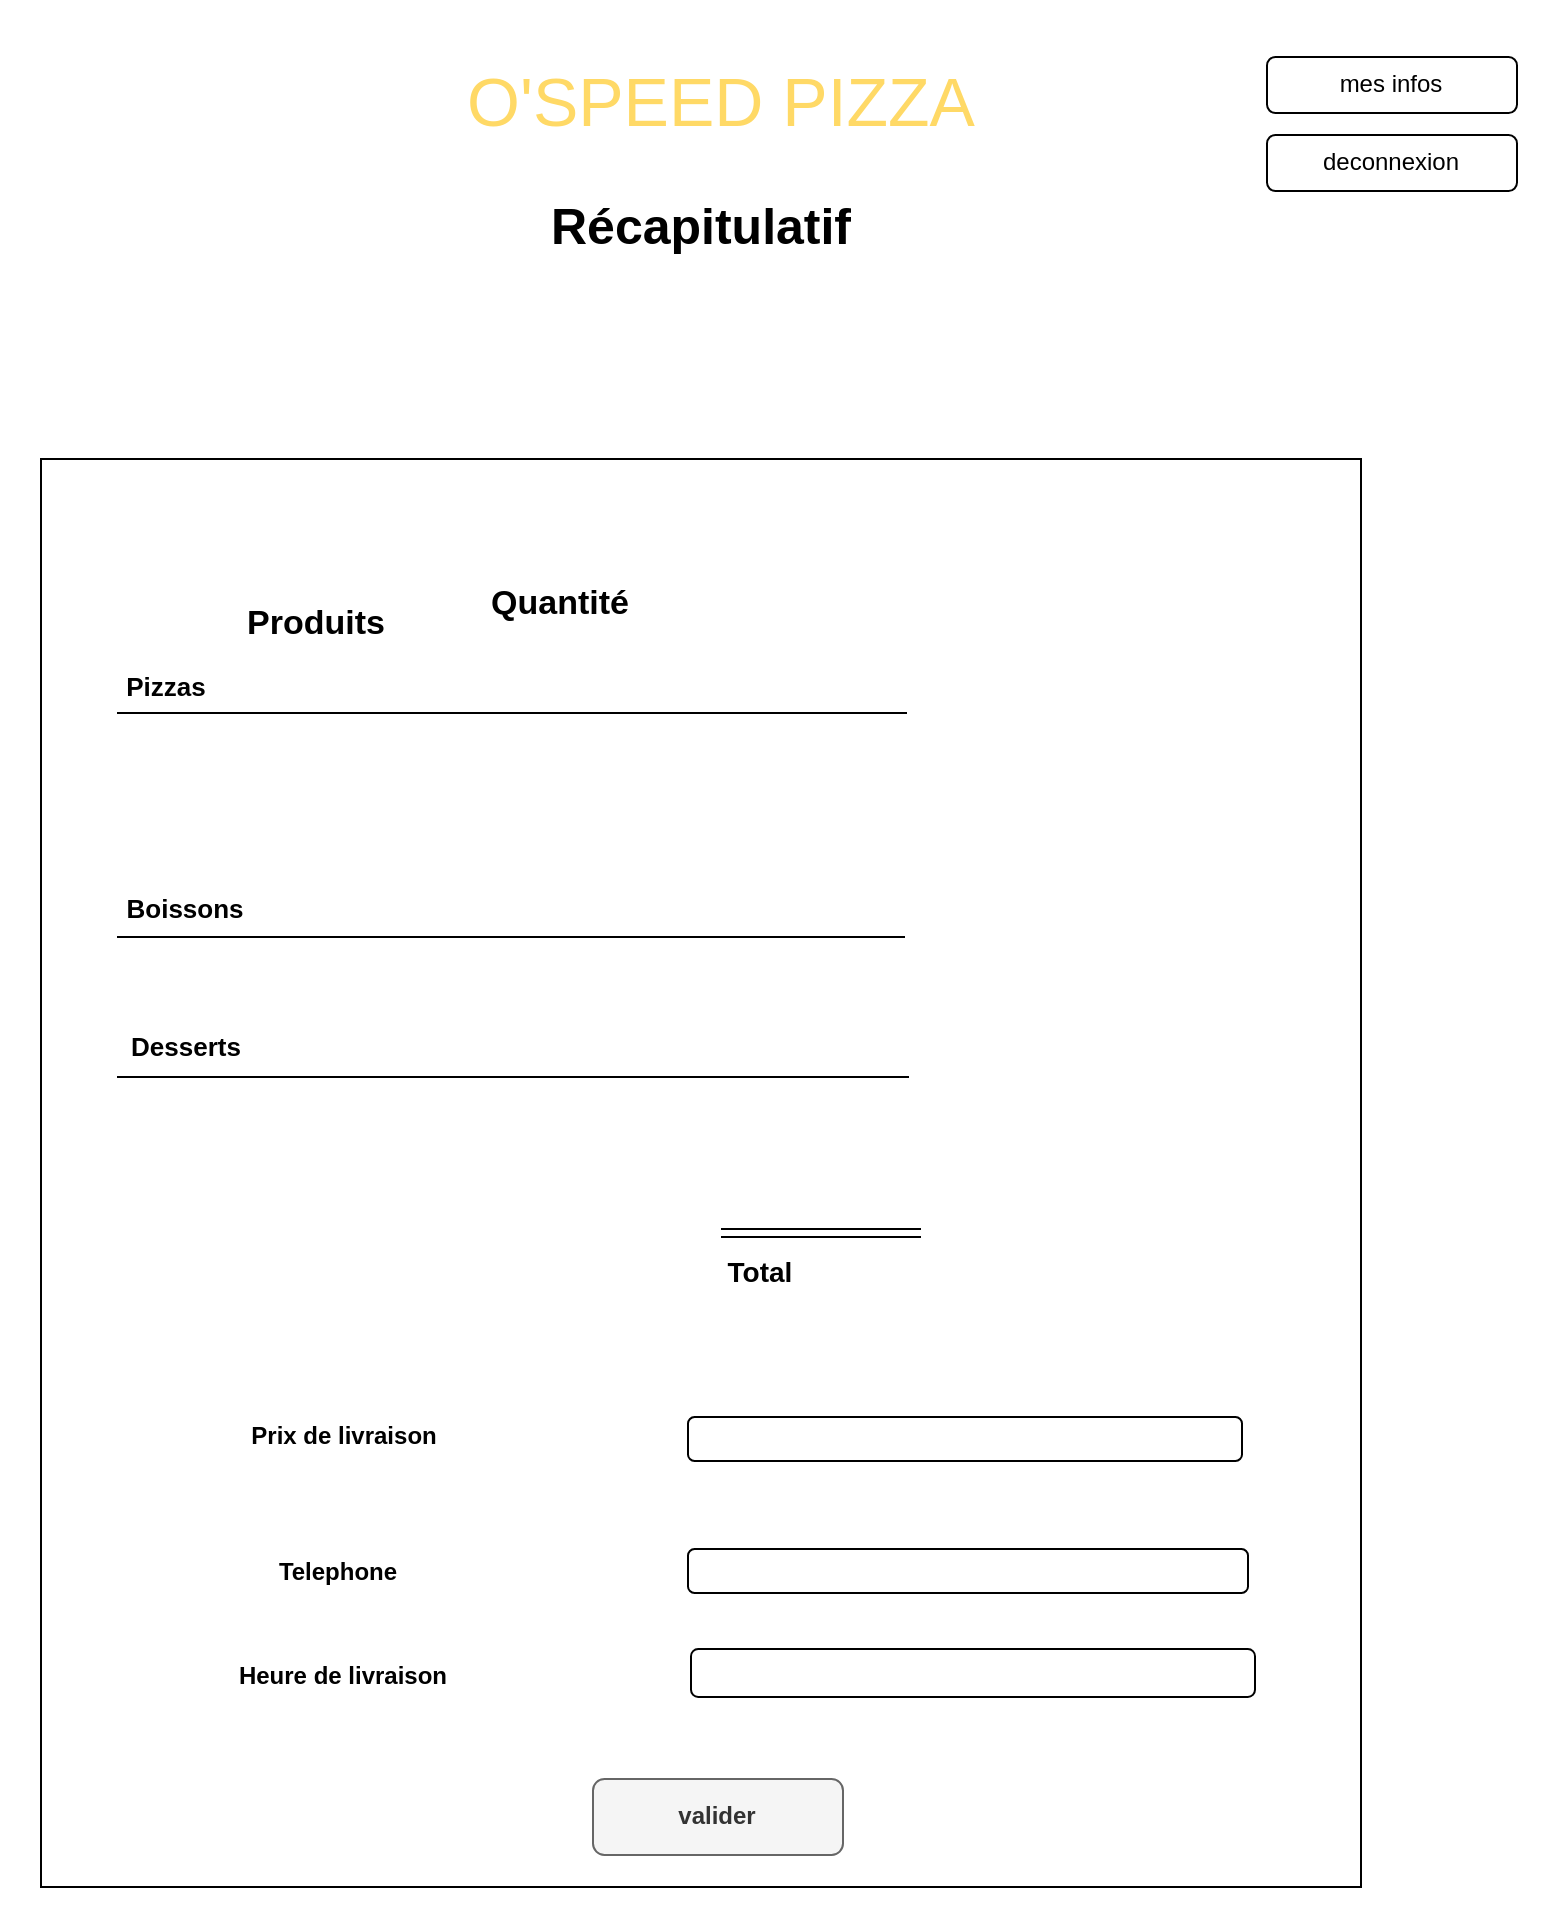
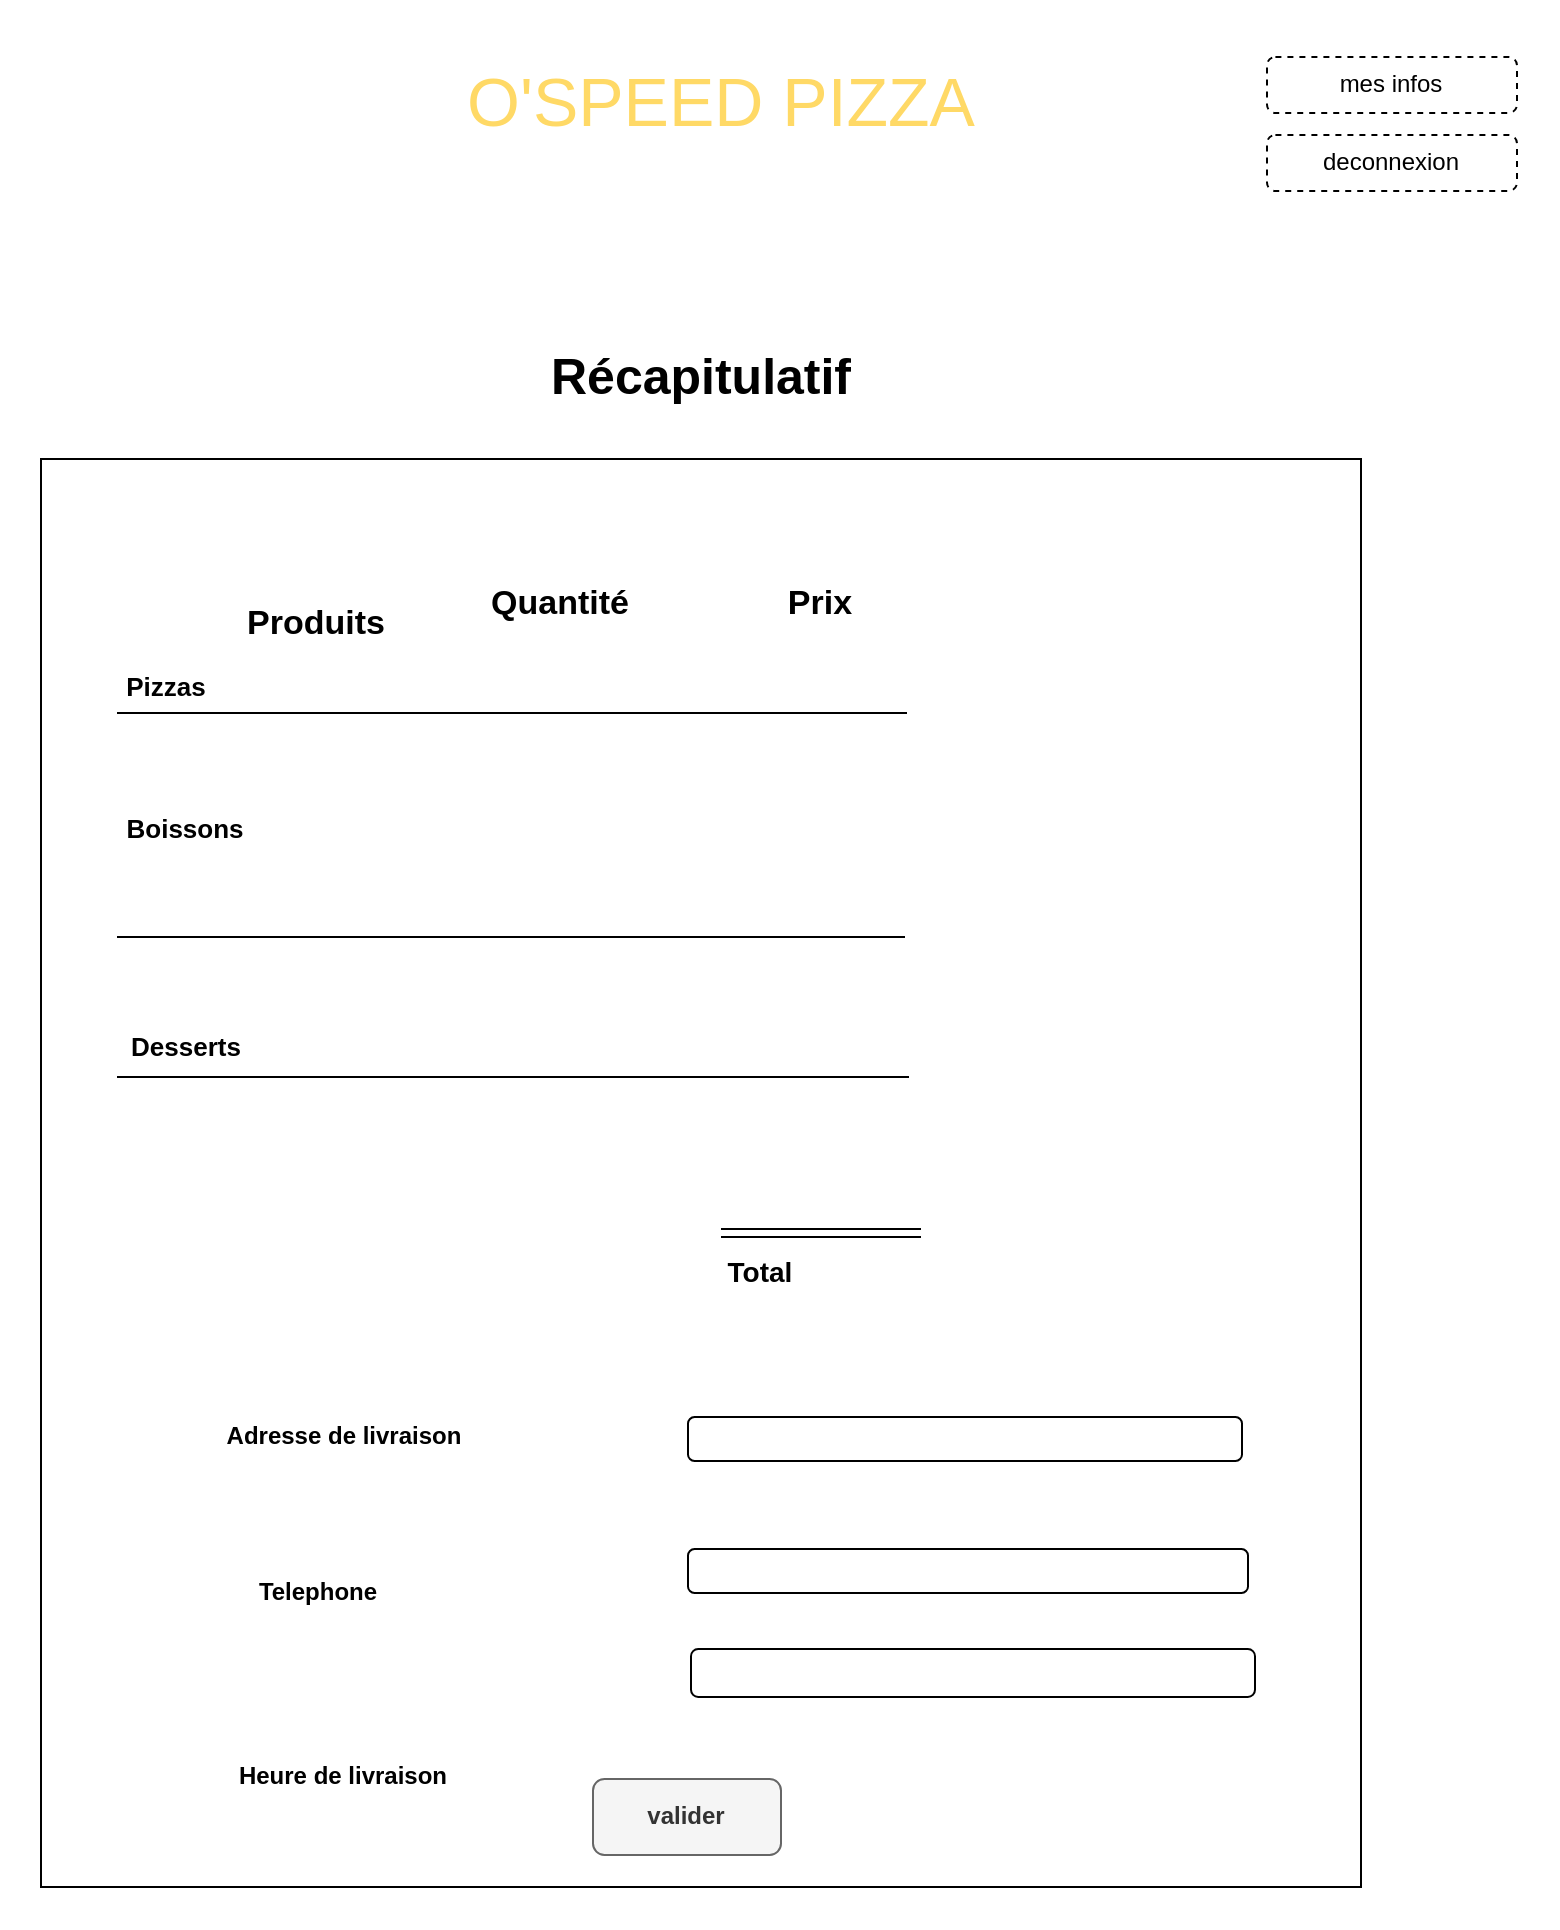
(1392, 85) -> (1392, 85)
(1392, 163) -> (1392, 163)
(701, 225) -> (701, 375)
none -> (821, 605)
(186, 908) -> (186, 828)
(345, 1437) -> (345, 1437)
(339, 1573) -> (319, 1593)
(344, 1677) -> (344, 1777)
(718, 1817) -> (687, 1817)
